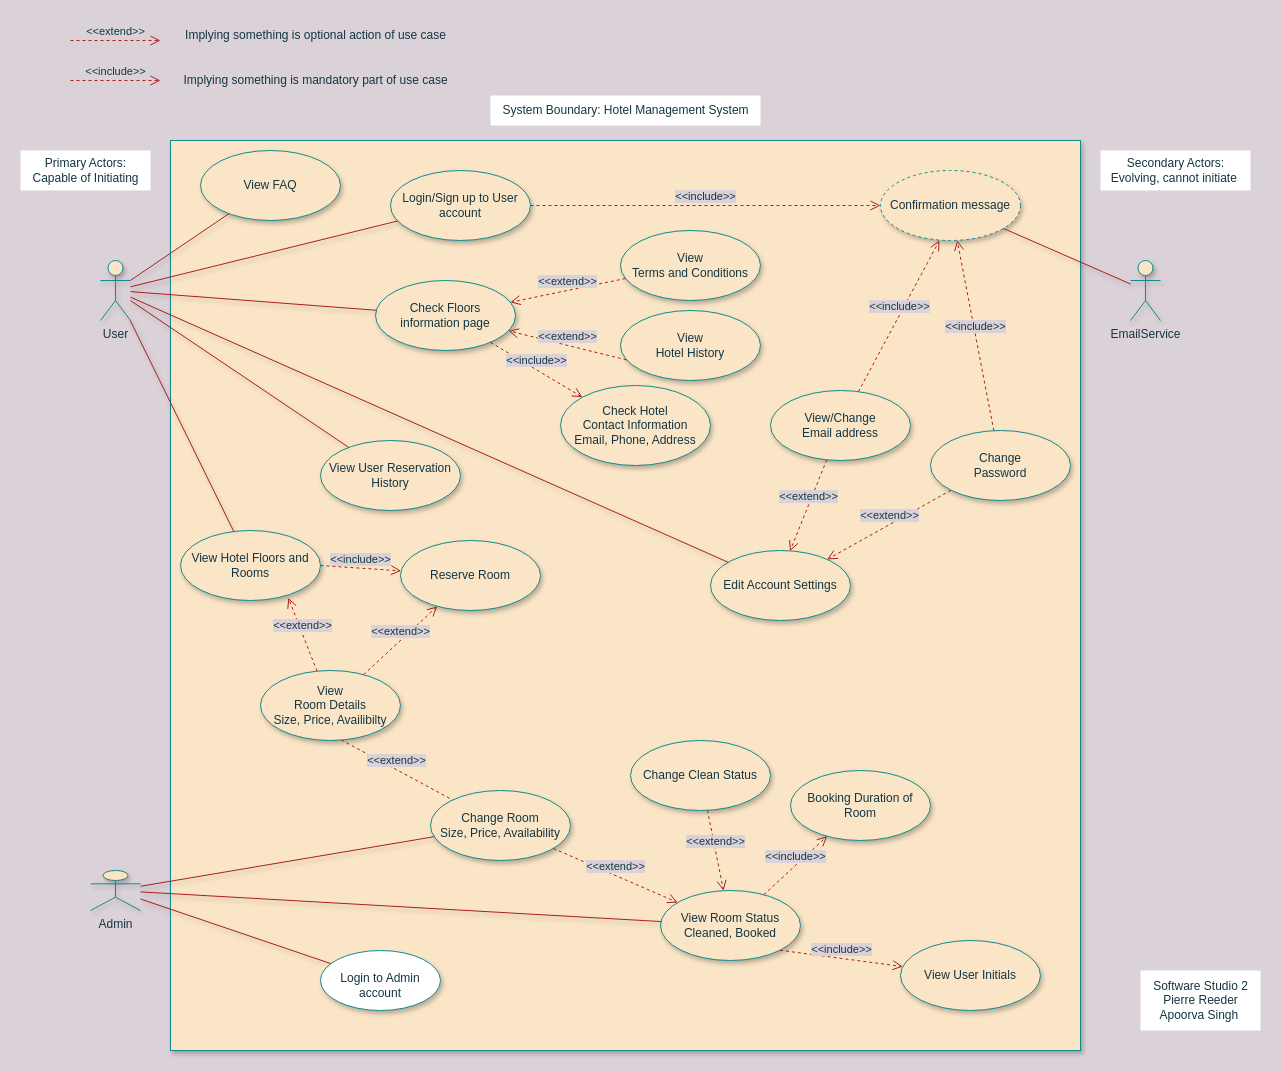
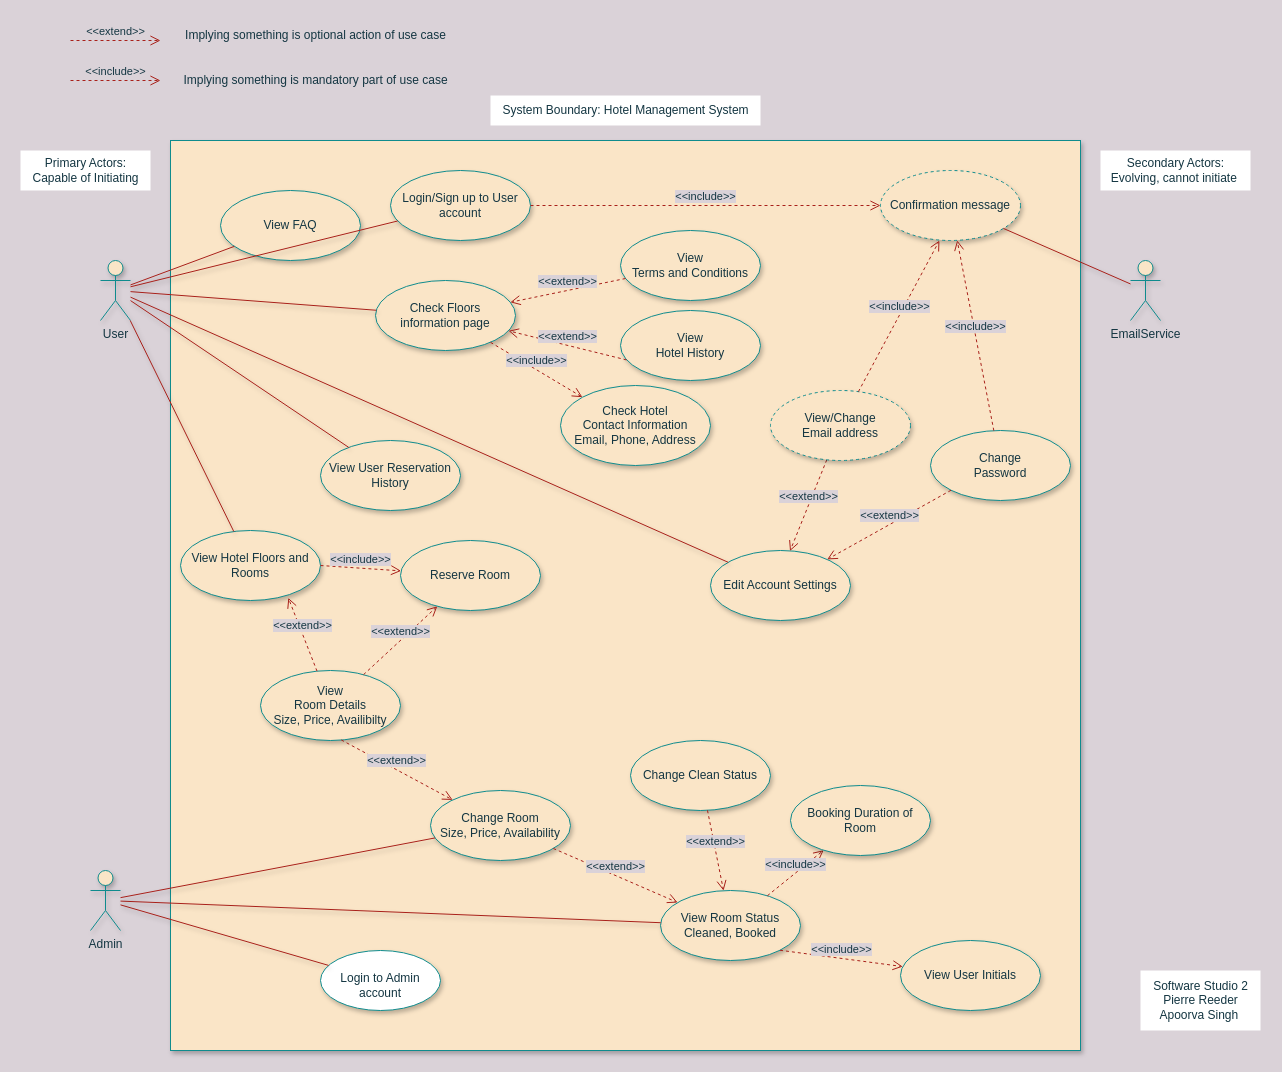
(271, 186) -> (291, 226)
(841, 426) -> (841, 426)
(449, 798) -> (448, 797)
(861, 806) -> (861, 821)
(116, 891) -> (106, 901)
